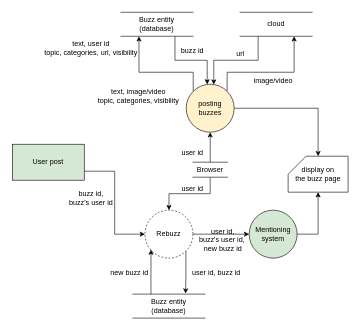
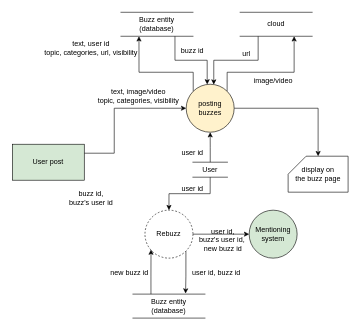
(240, 54) -> (246, 54)
none -> (114, 108)
(210, 170) -> (210, 170)
(318, 197) -> none
(115, 201) -> none
